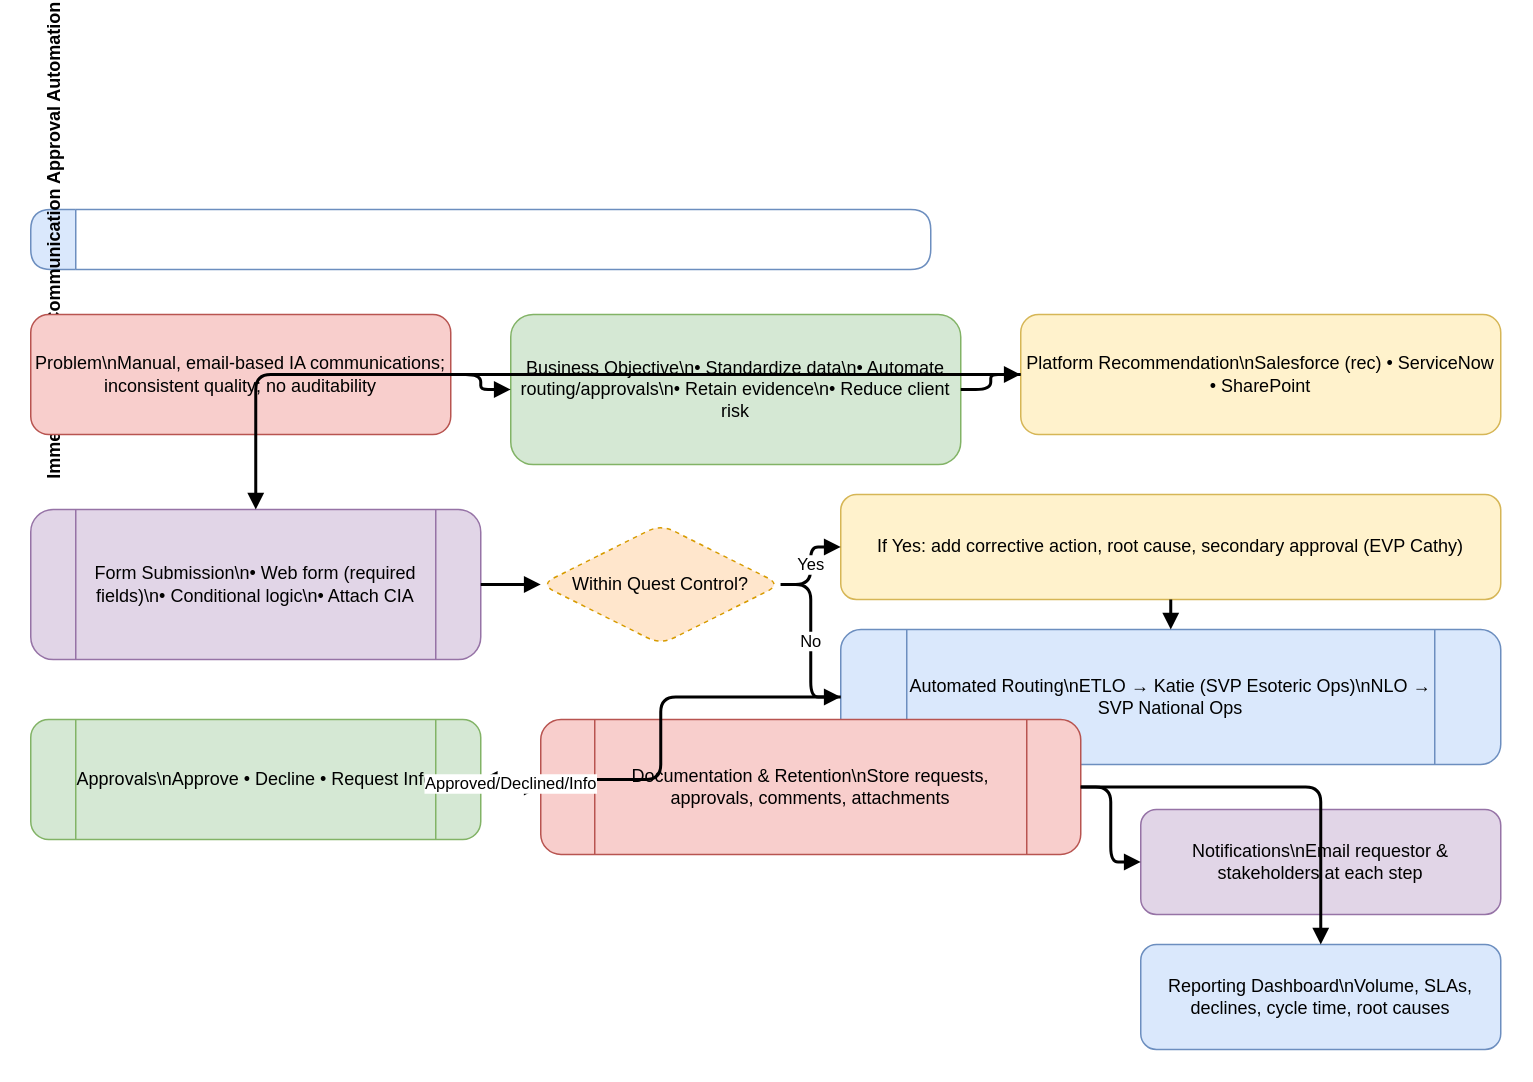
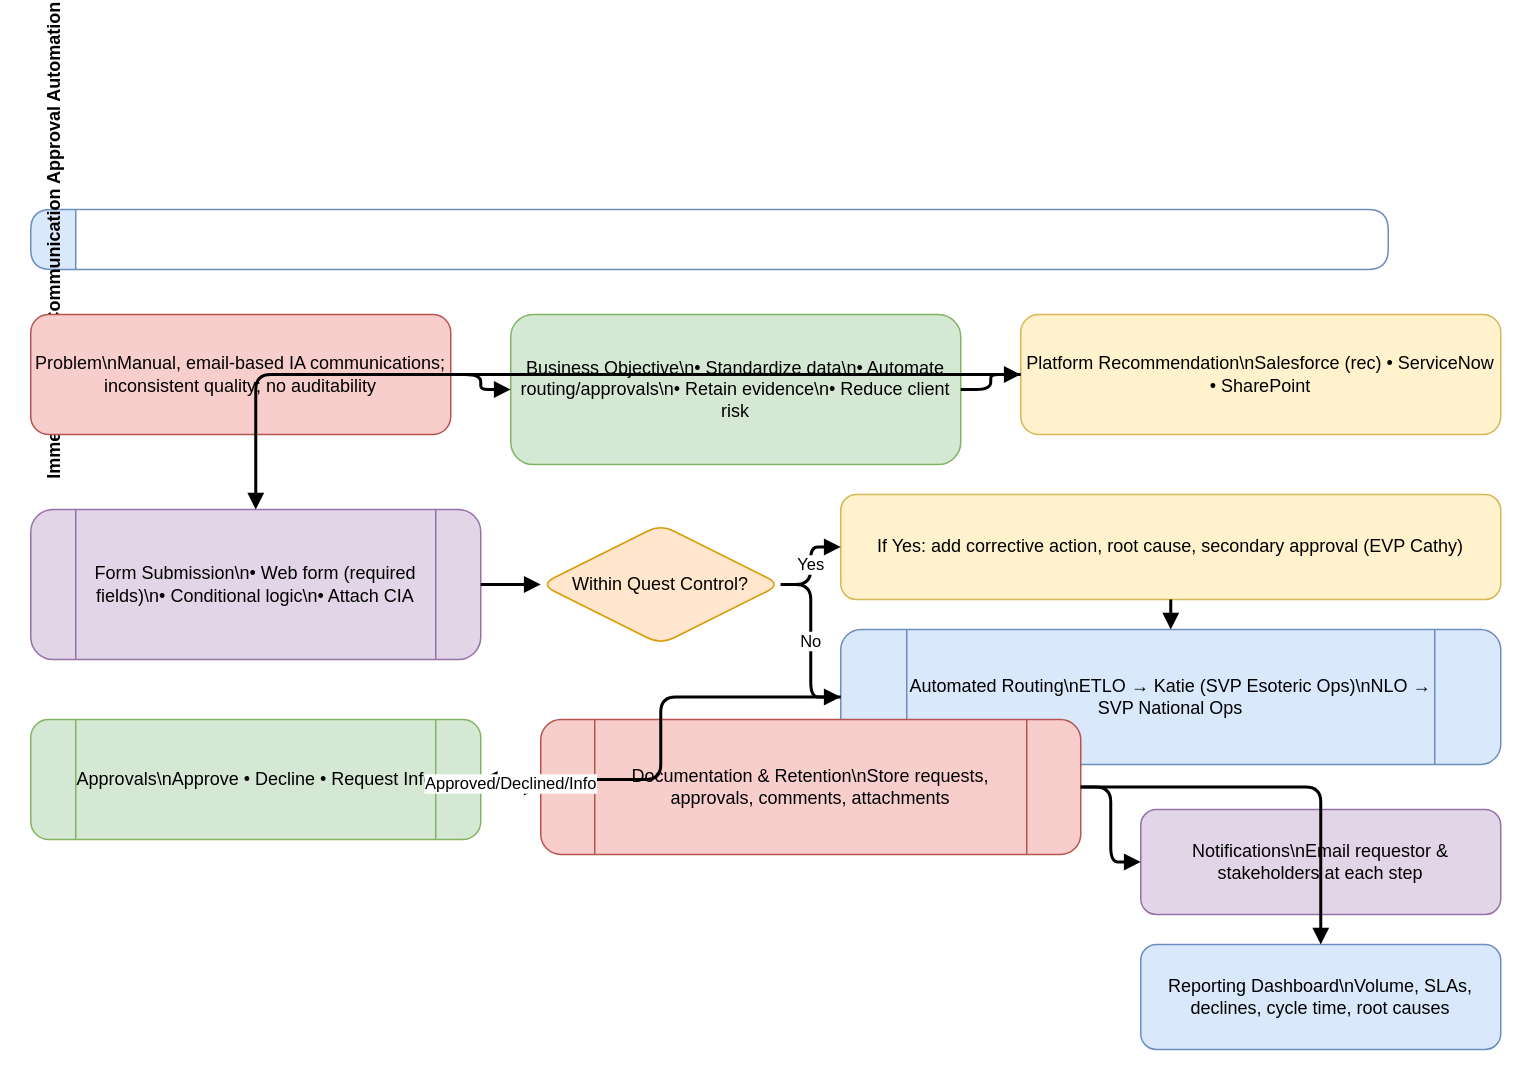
(481, 239) -> (710, 239)
(661, 584) -> (661, 584)
